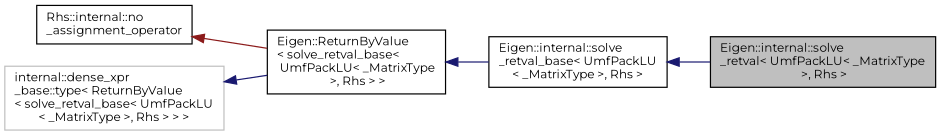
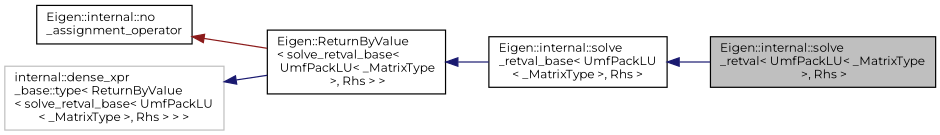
(114, 25) -> (114, 25)
